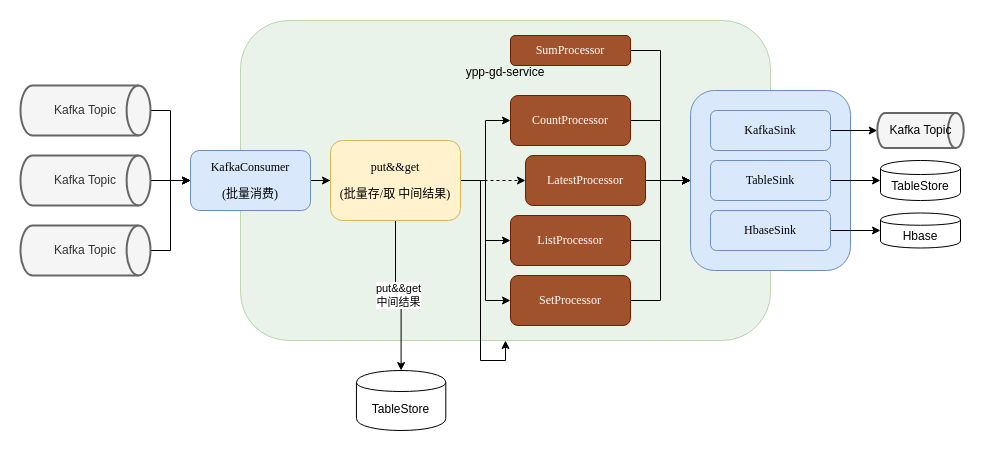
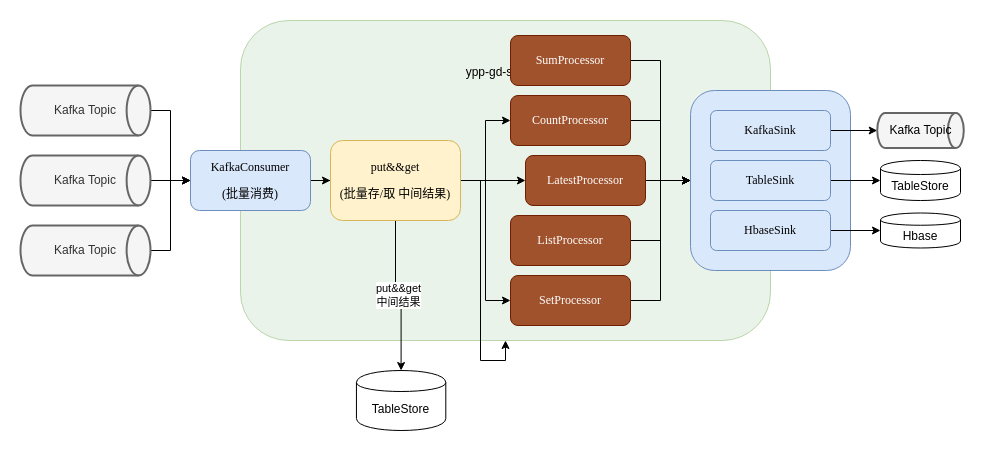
(571, 51) -> (571, 61)
(503, 181) -> (503, 181)
(495, 241) -> none
